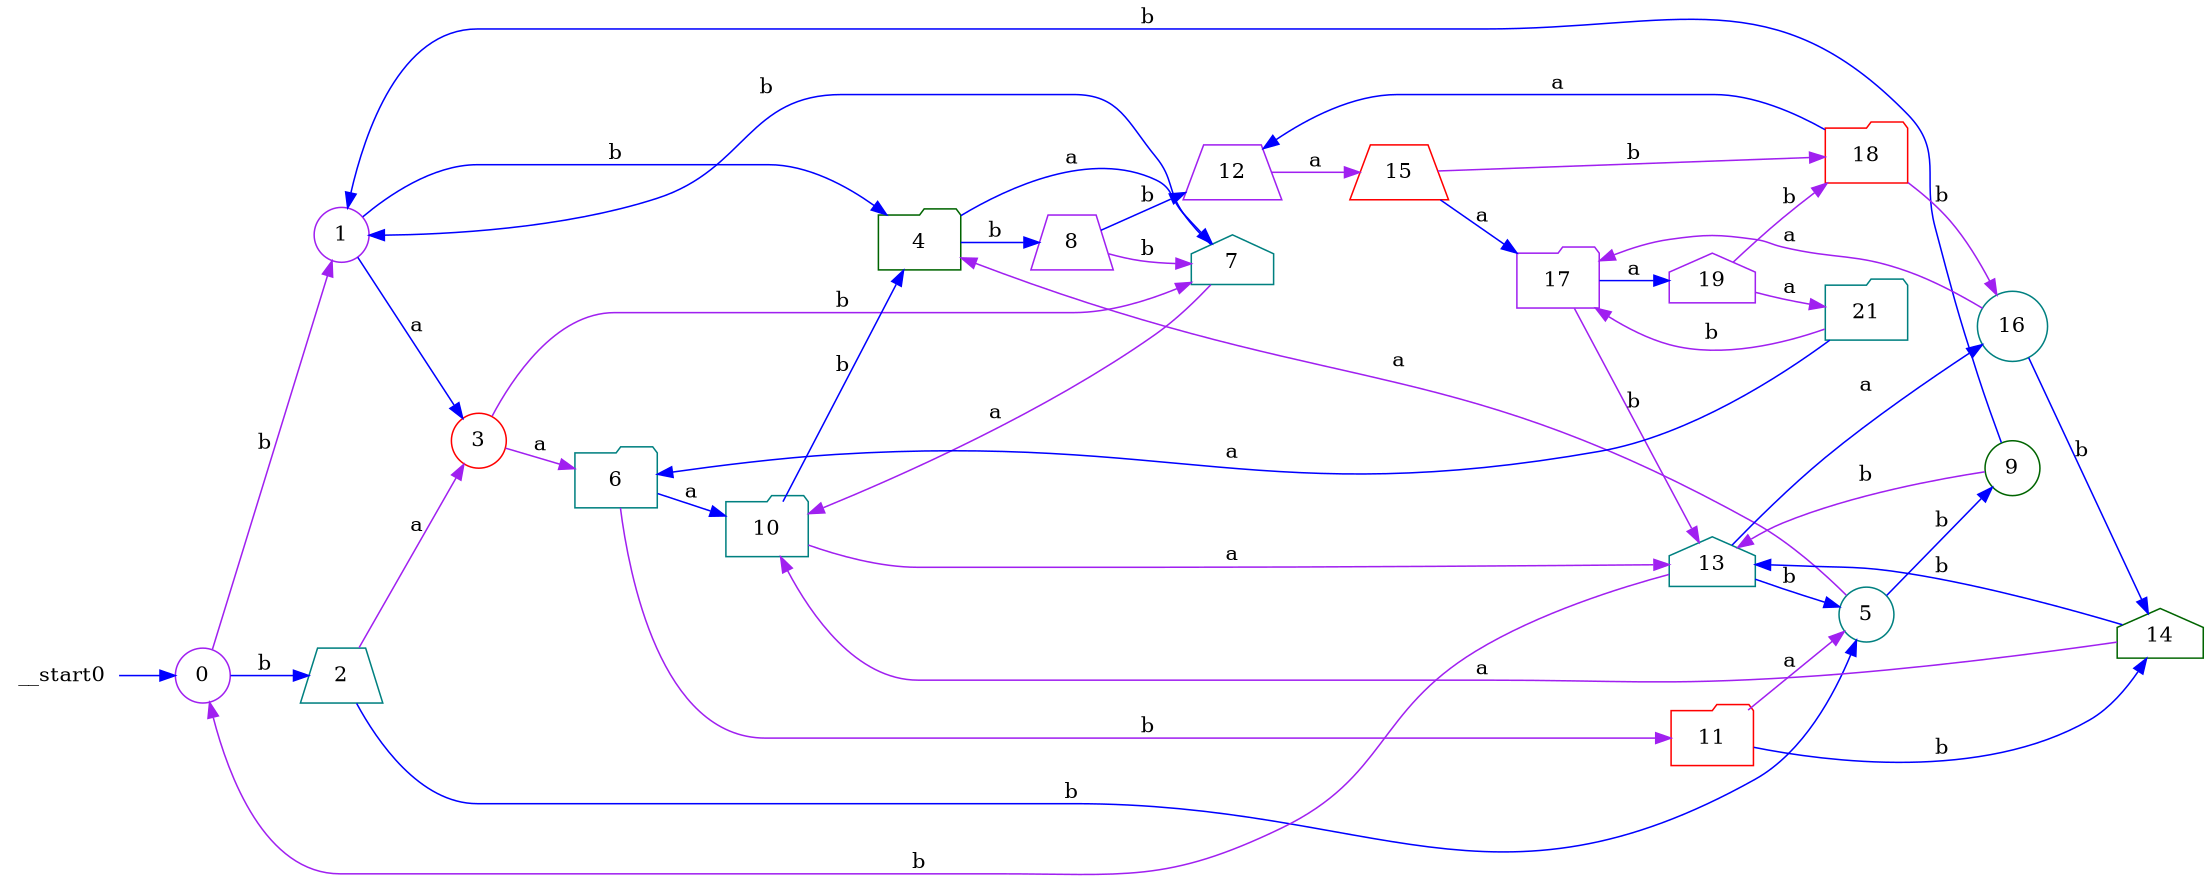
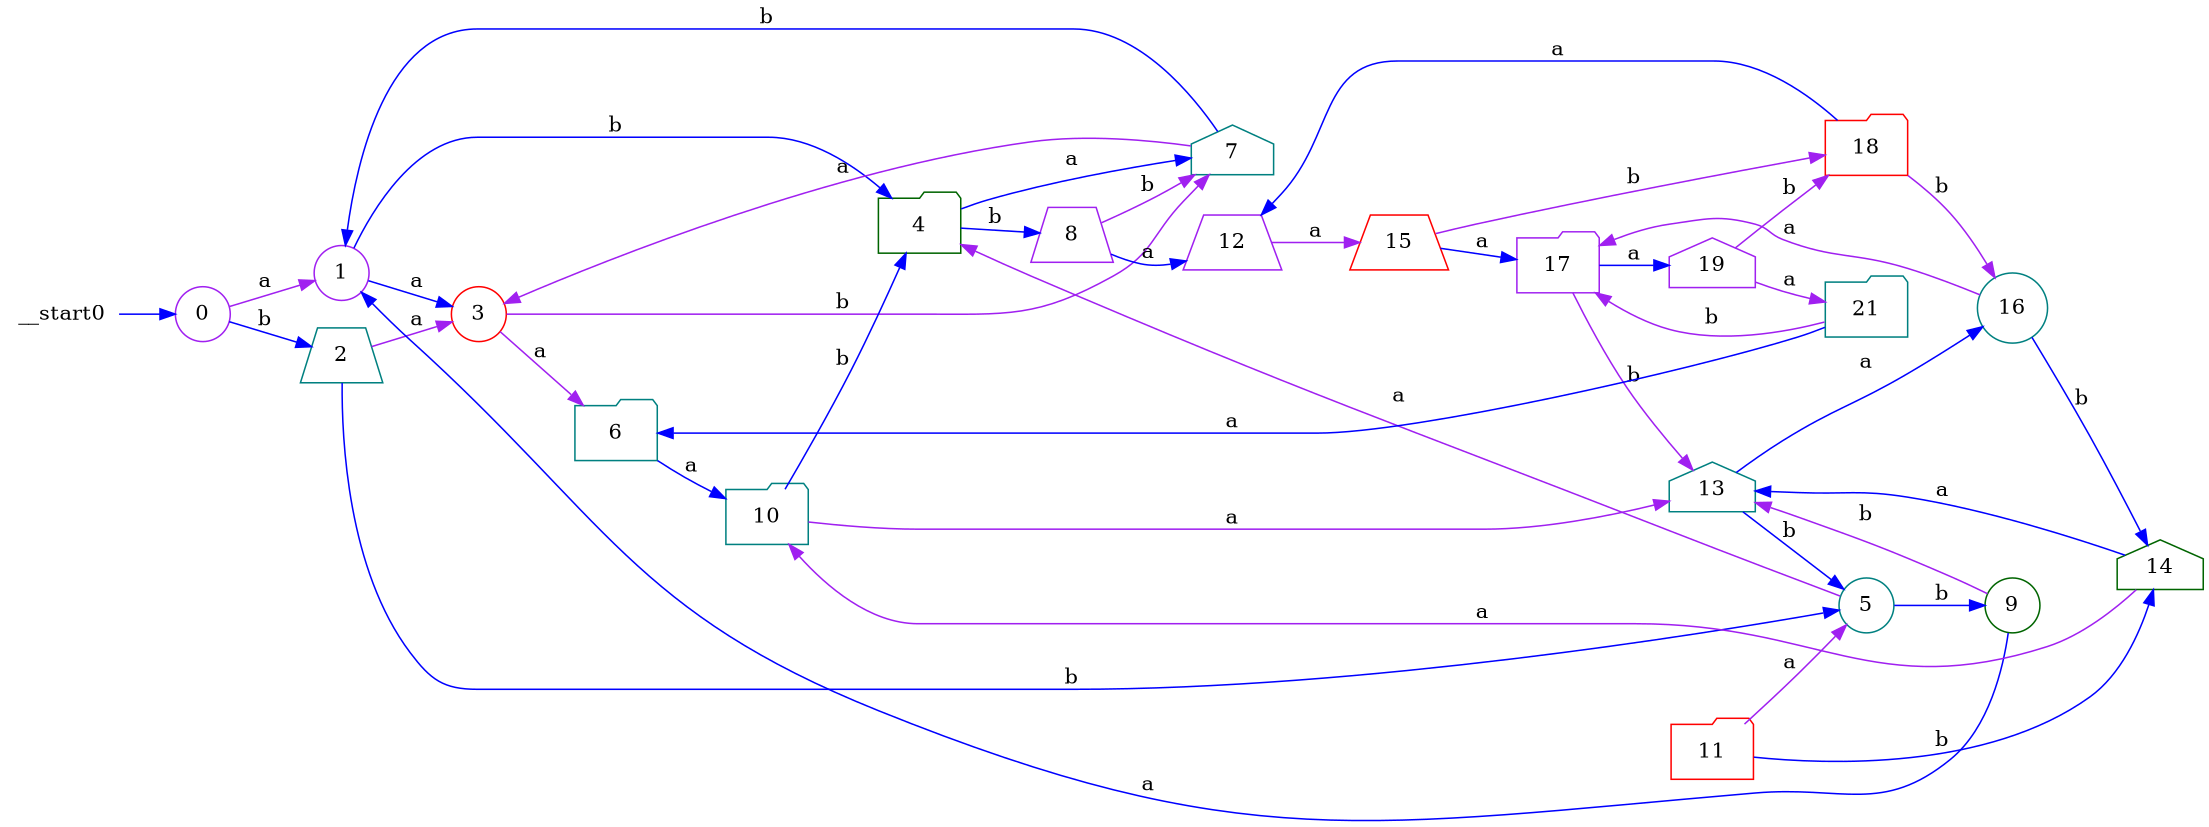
(1148, 18) -> (1148, 785)
(1148, 196) -> (1148, 252)
(1027, 412) -> (847, 181)
(265, 443) -> (265, 281)
(1943, 567) -> (1943, 490)
(1063, 738) -> none
(944, 874) -> none
